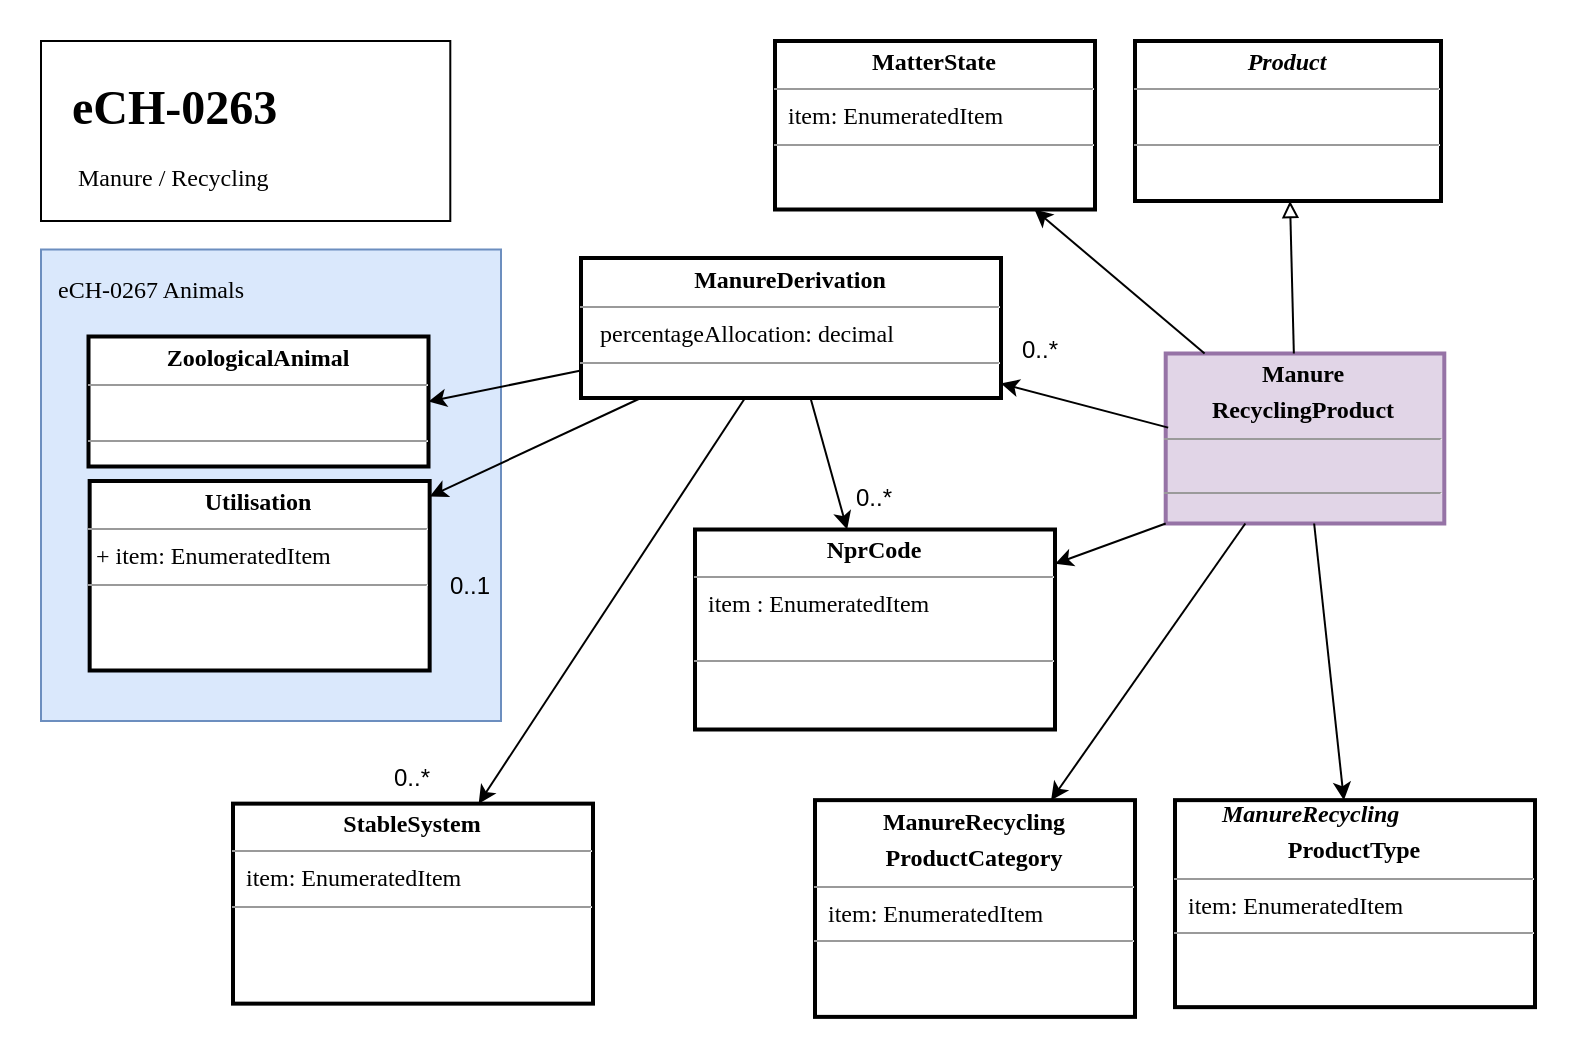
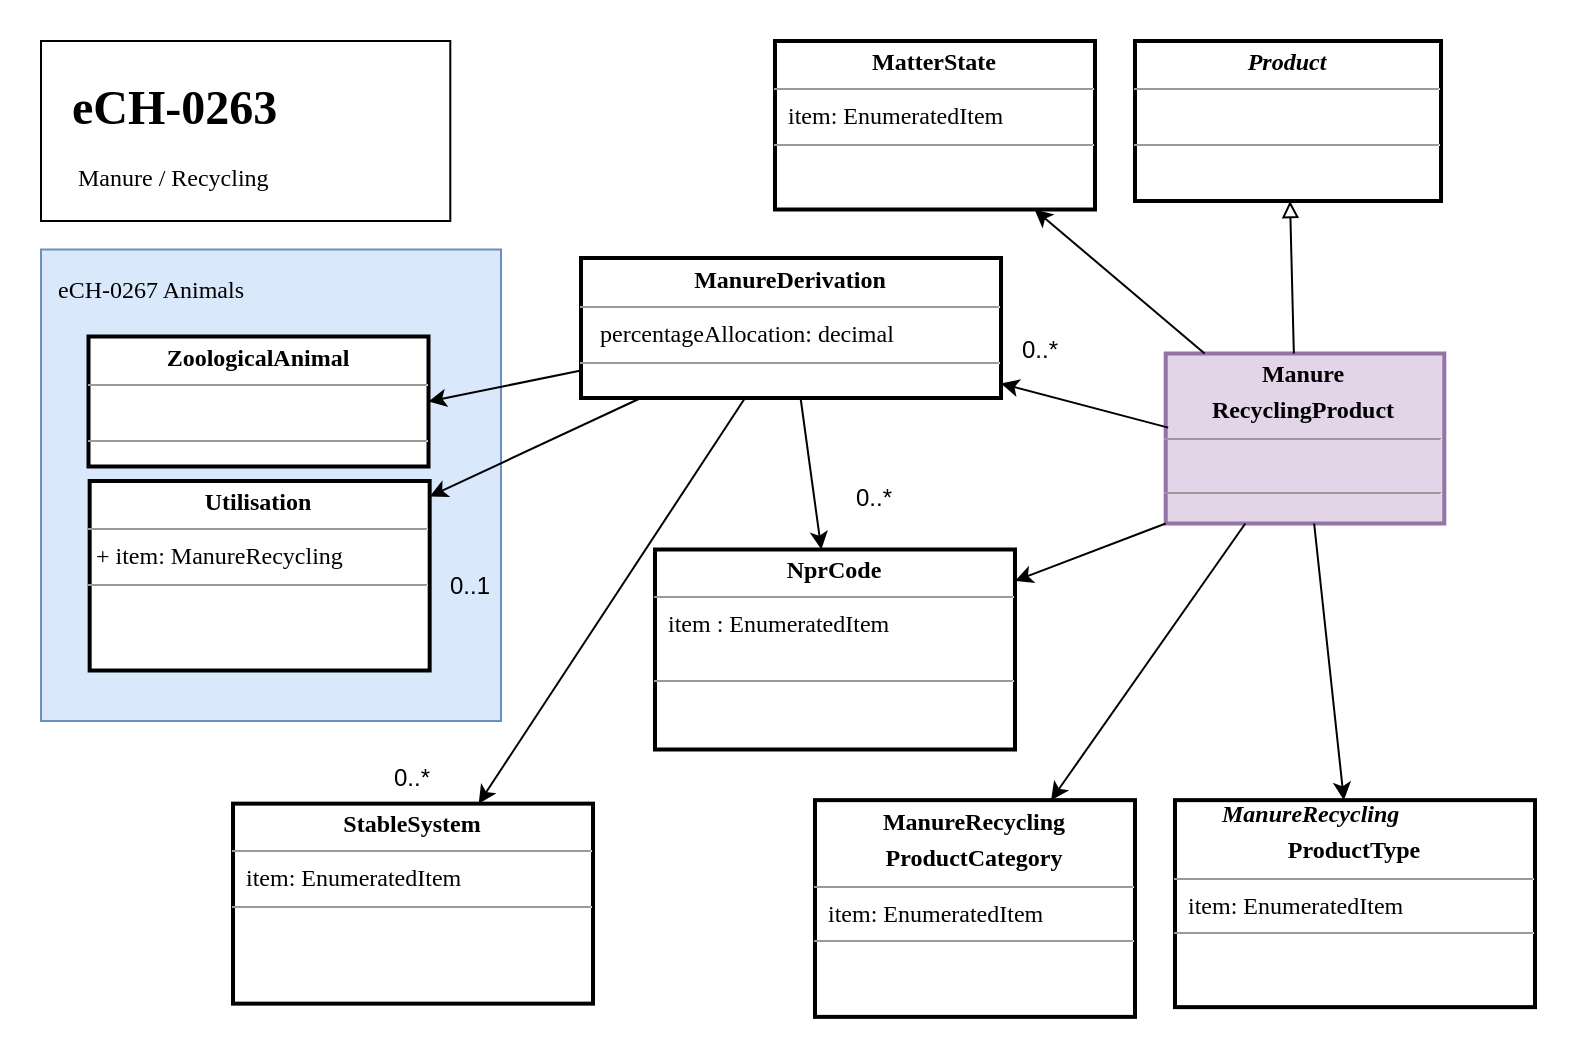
(224, 510) -> (225, 510)
(875, 630) -> (835, 650)
